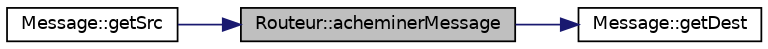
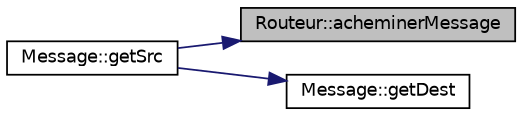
(538, 25) -> (223, 73)
